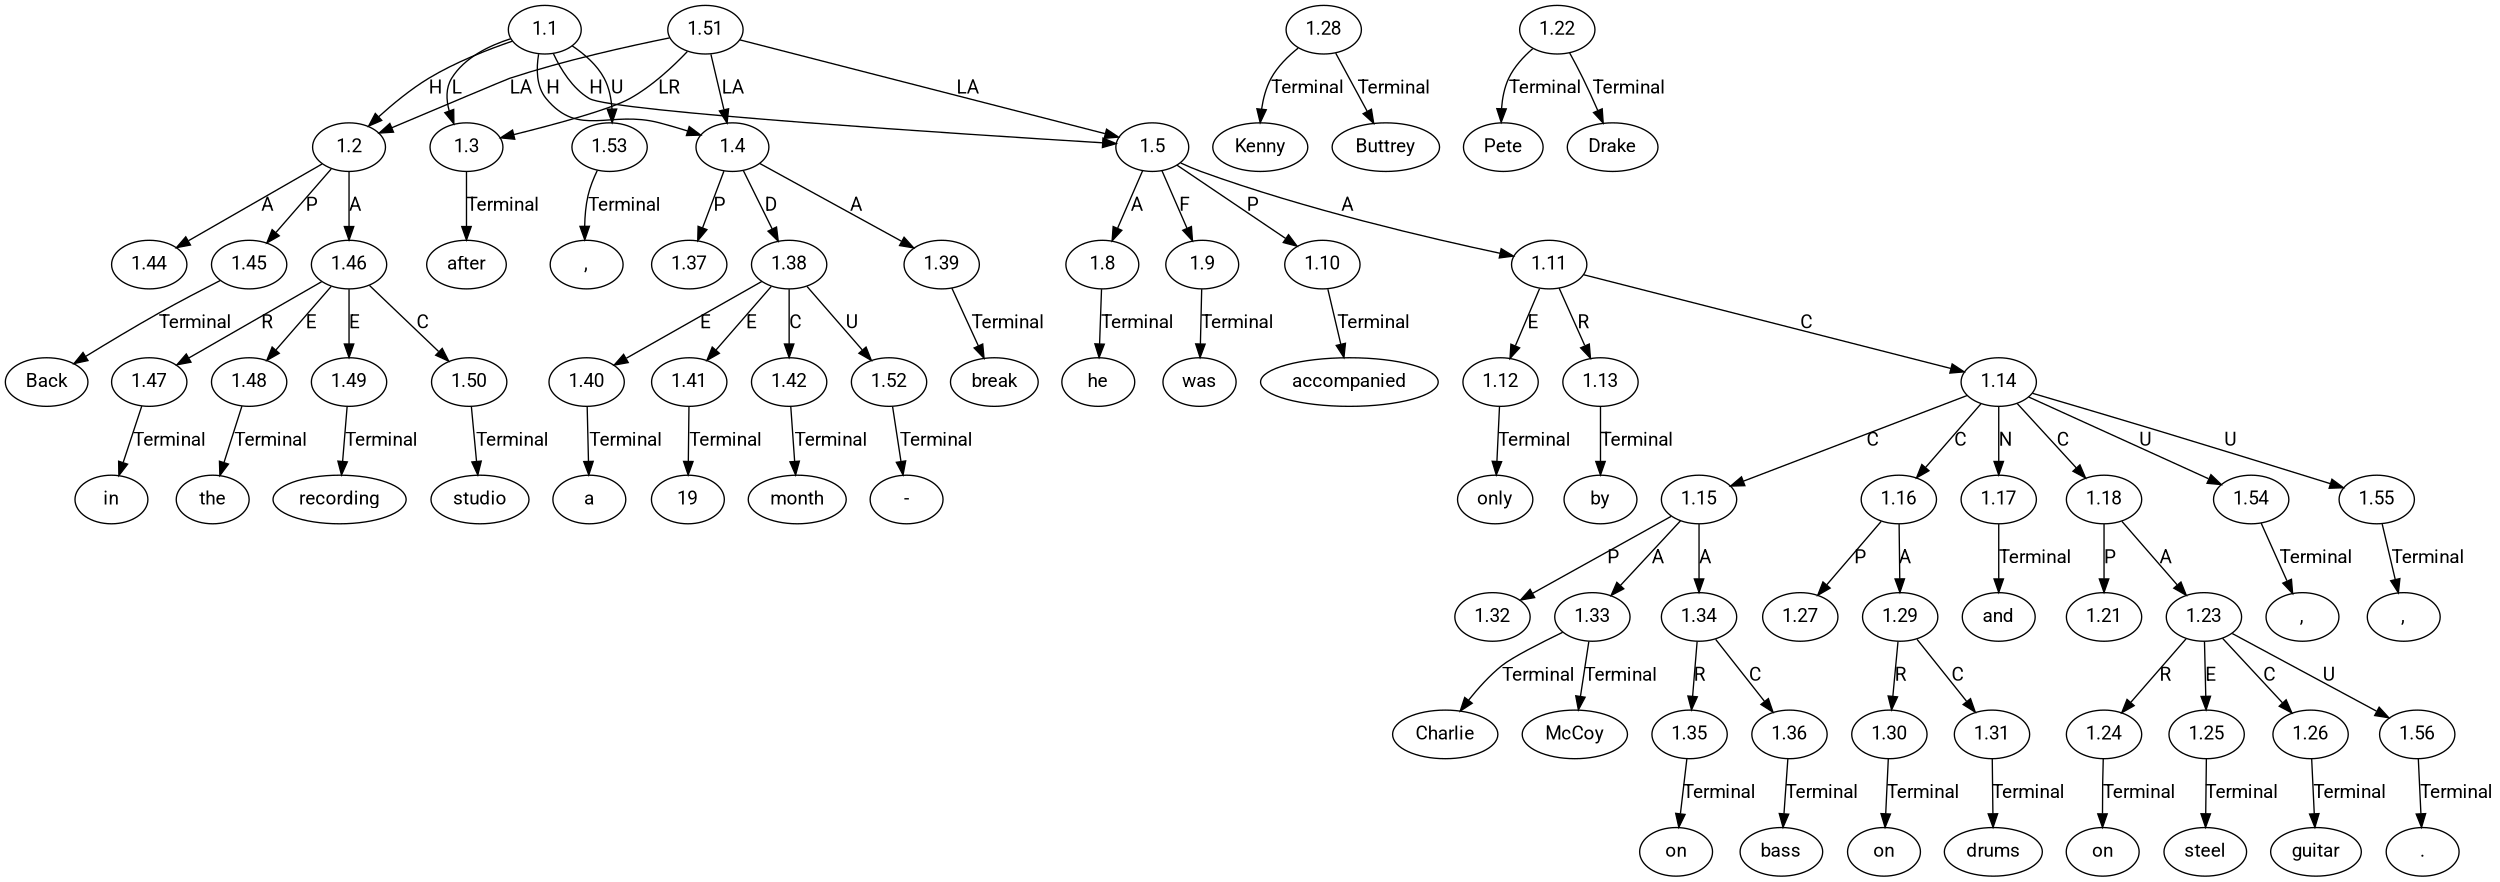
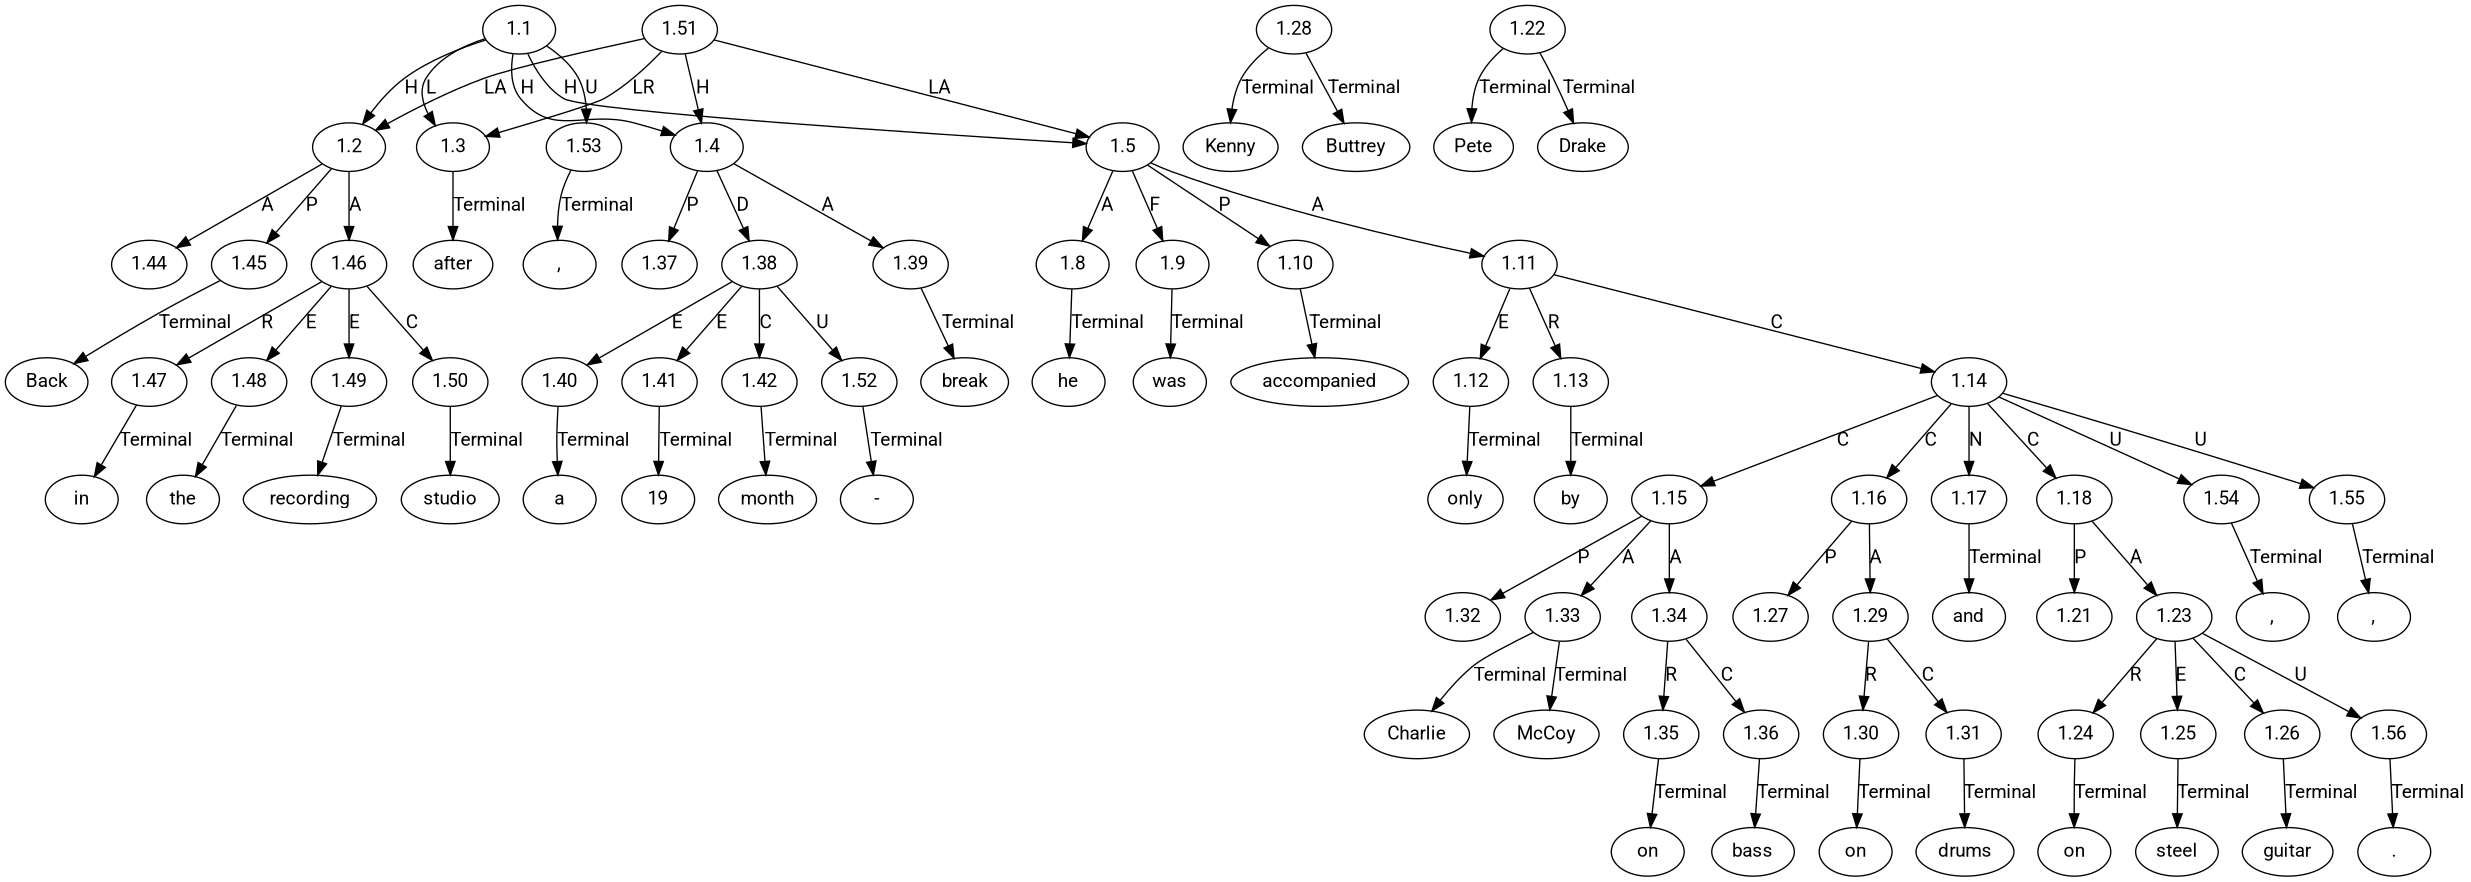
(733, 88) -> (703, 88)
